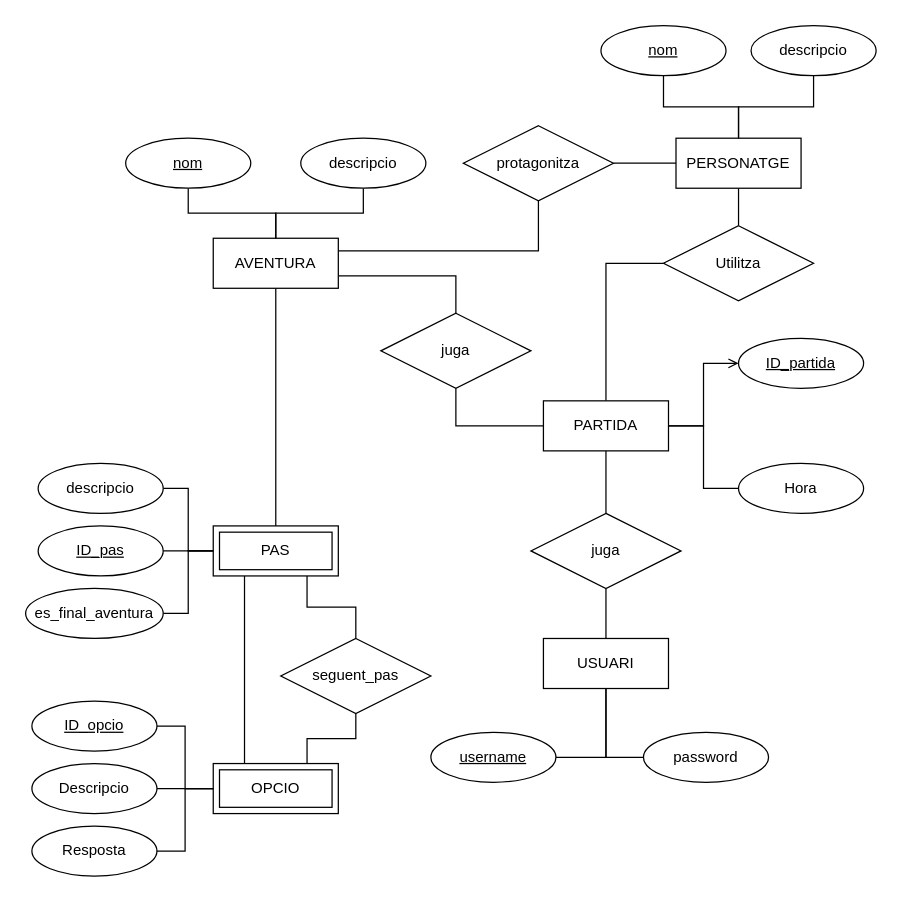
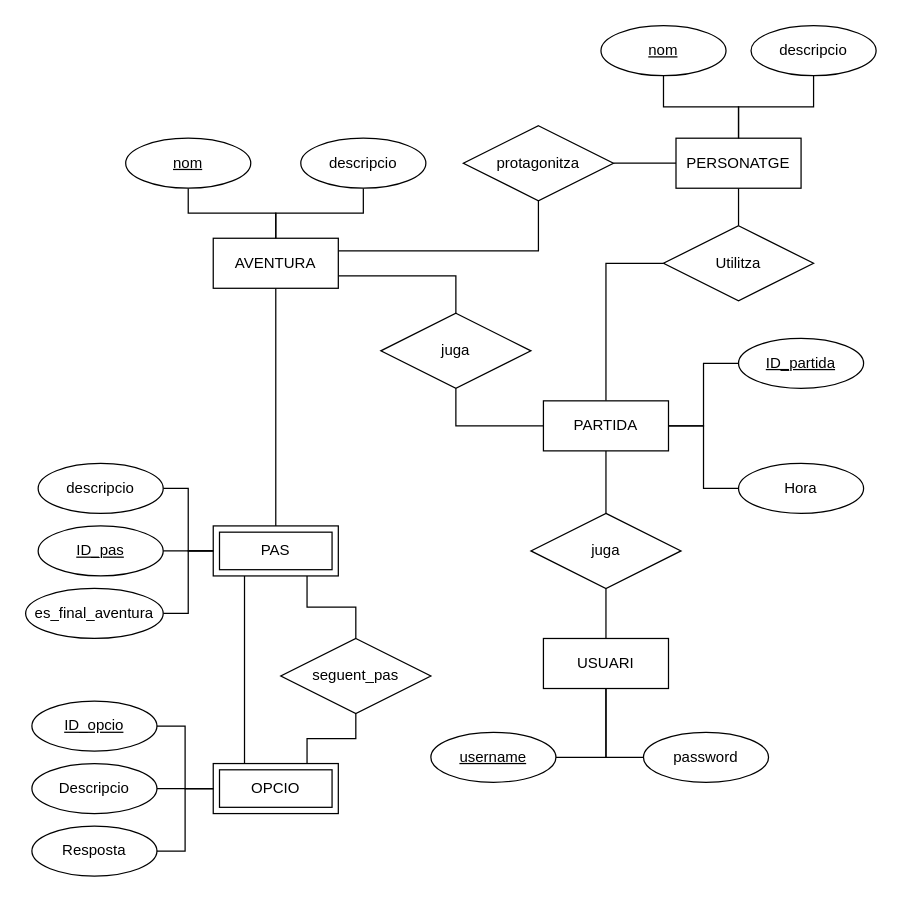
(732, 363) -> (733, 363)
